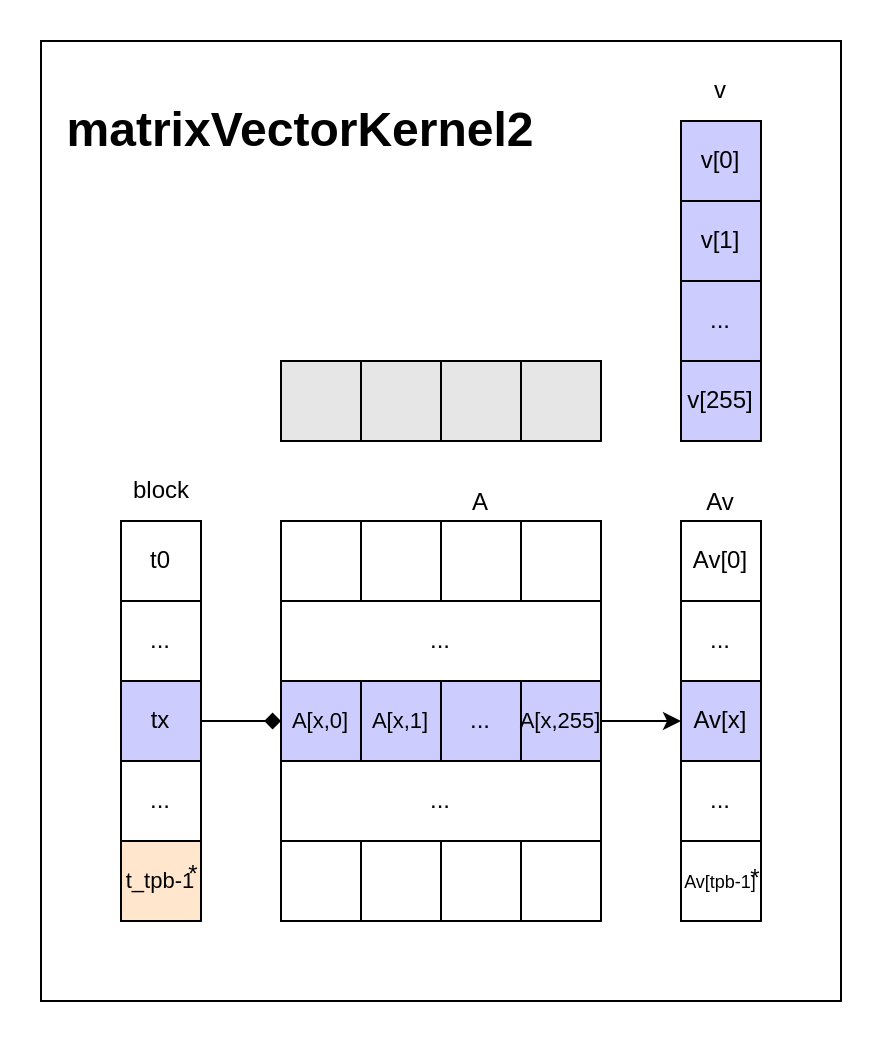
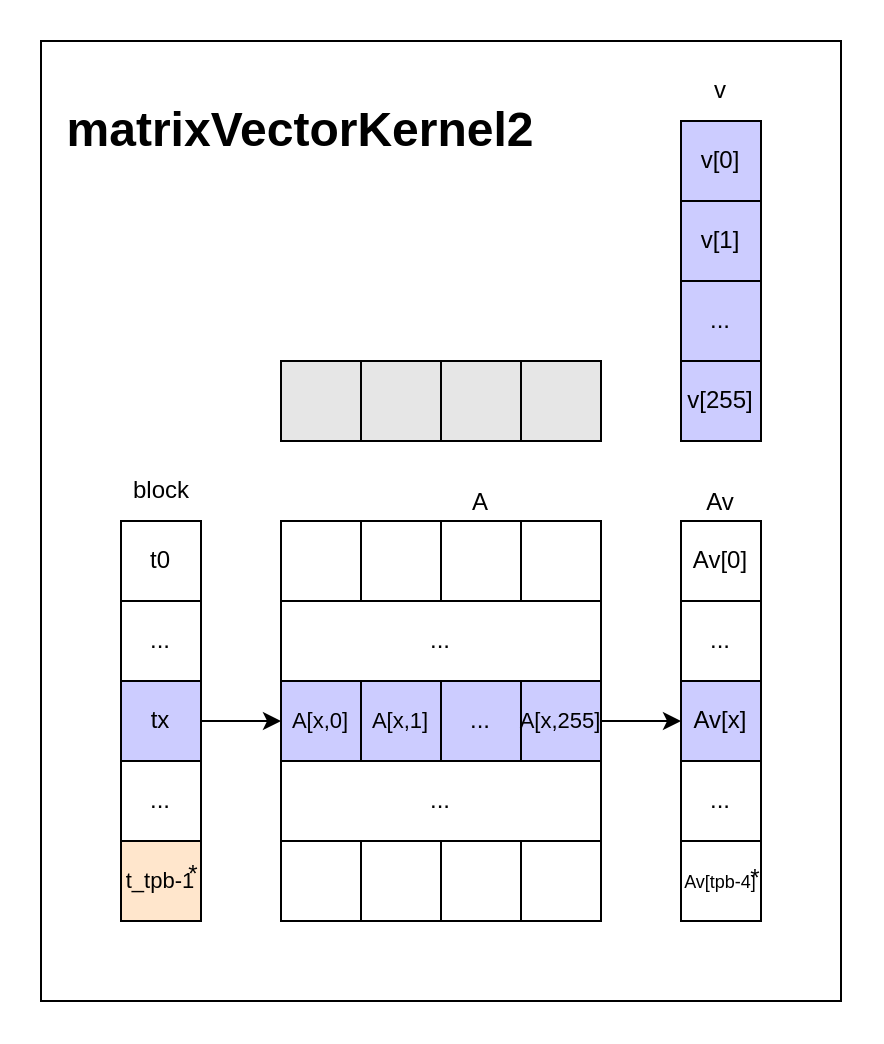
(264, 721) -> (265, 721)
(721, 881) -> (721, 881)
